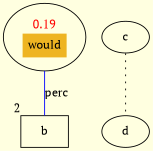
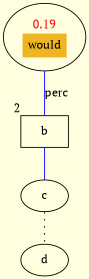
none -> (45, 164)
